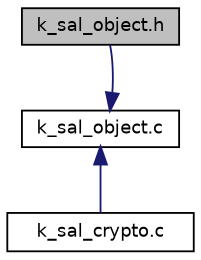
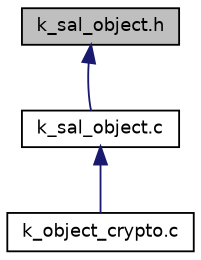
(113, 69) -> (88, 87)
(101, 232) -> (101, 232)
